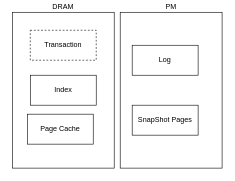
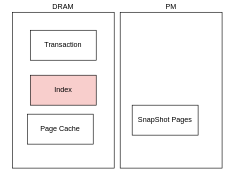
(63, 45) -> (63, 45)
(165, 60) -> none
(63, 90) -> (63, 90)
